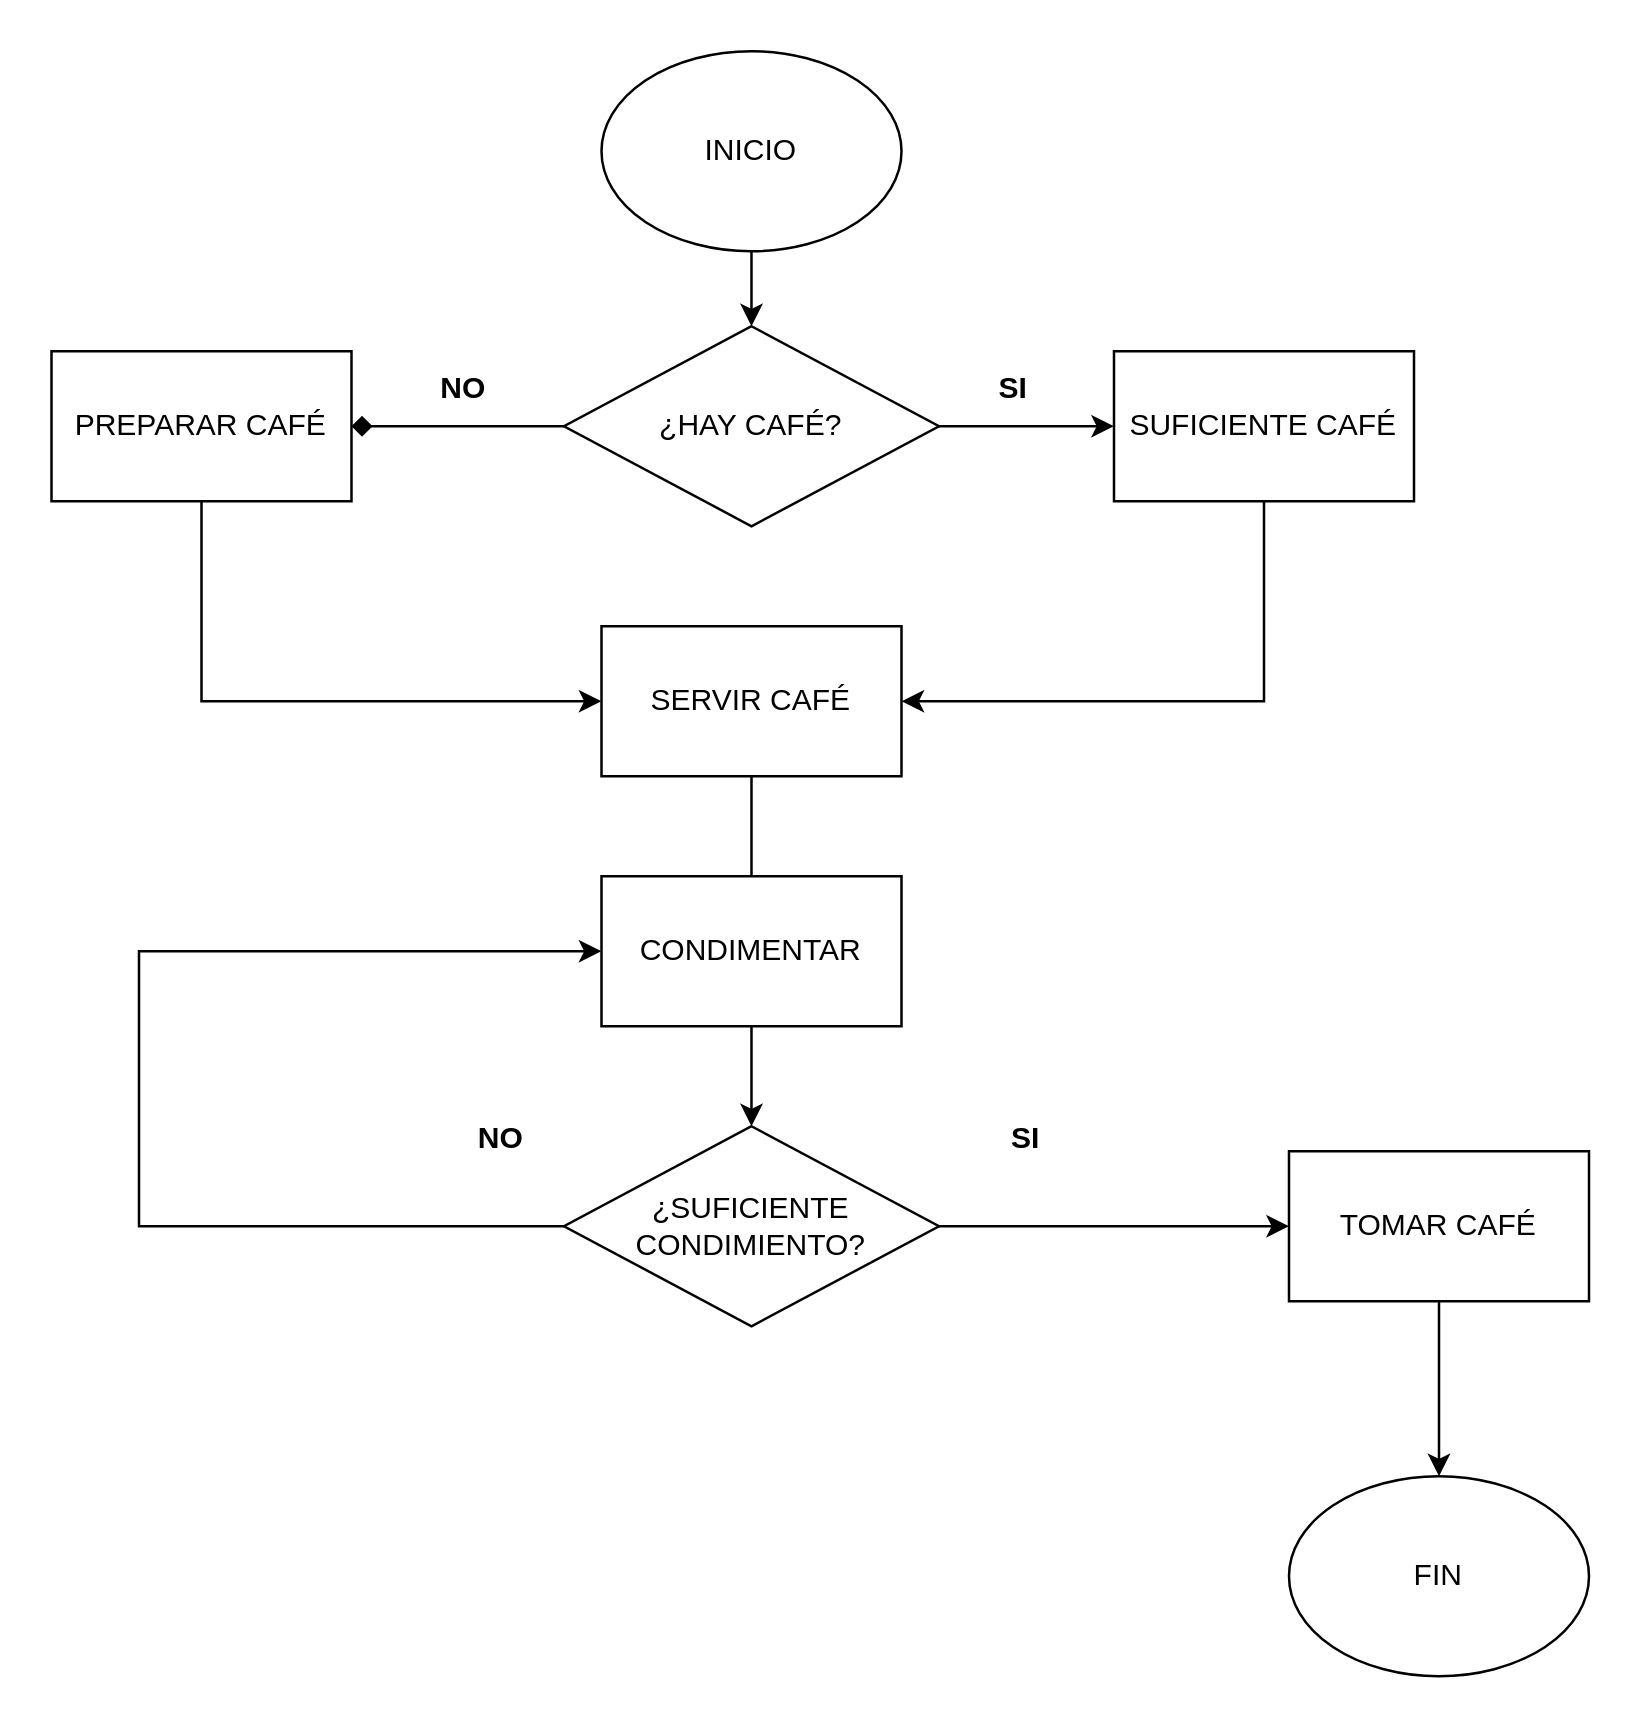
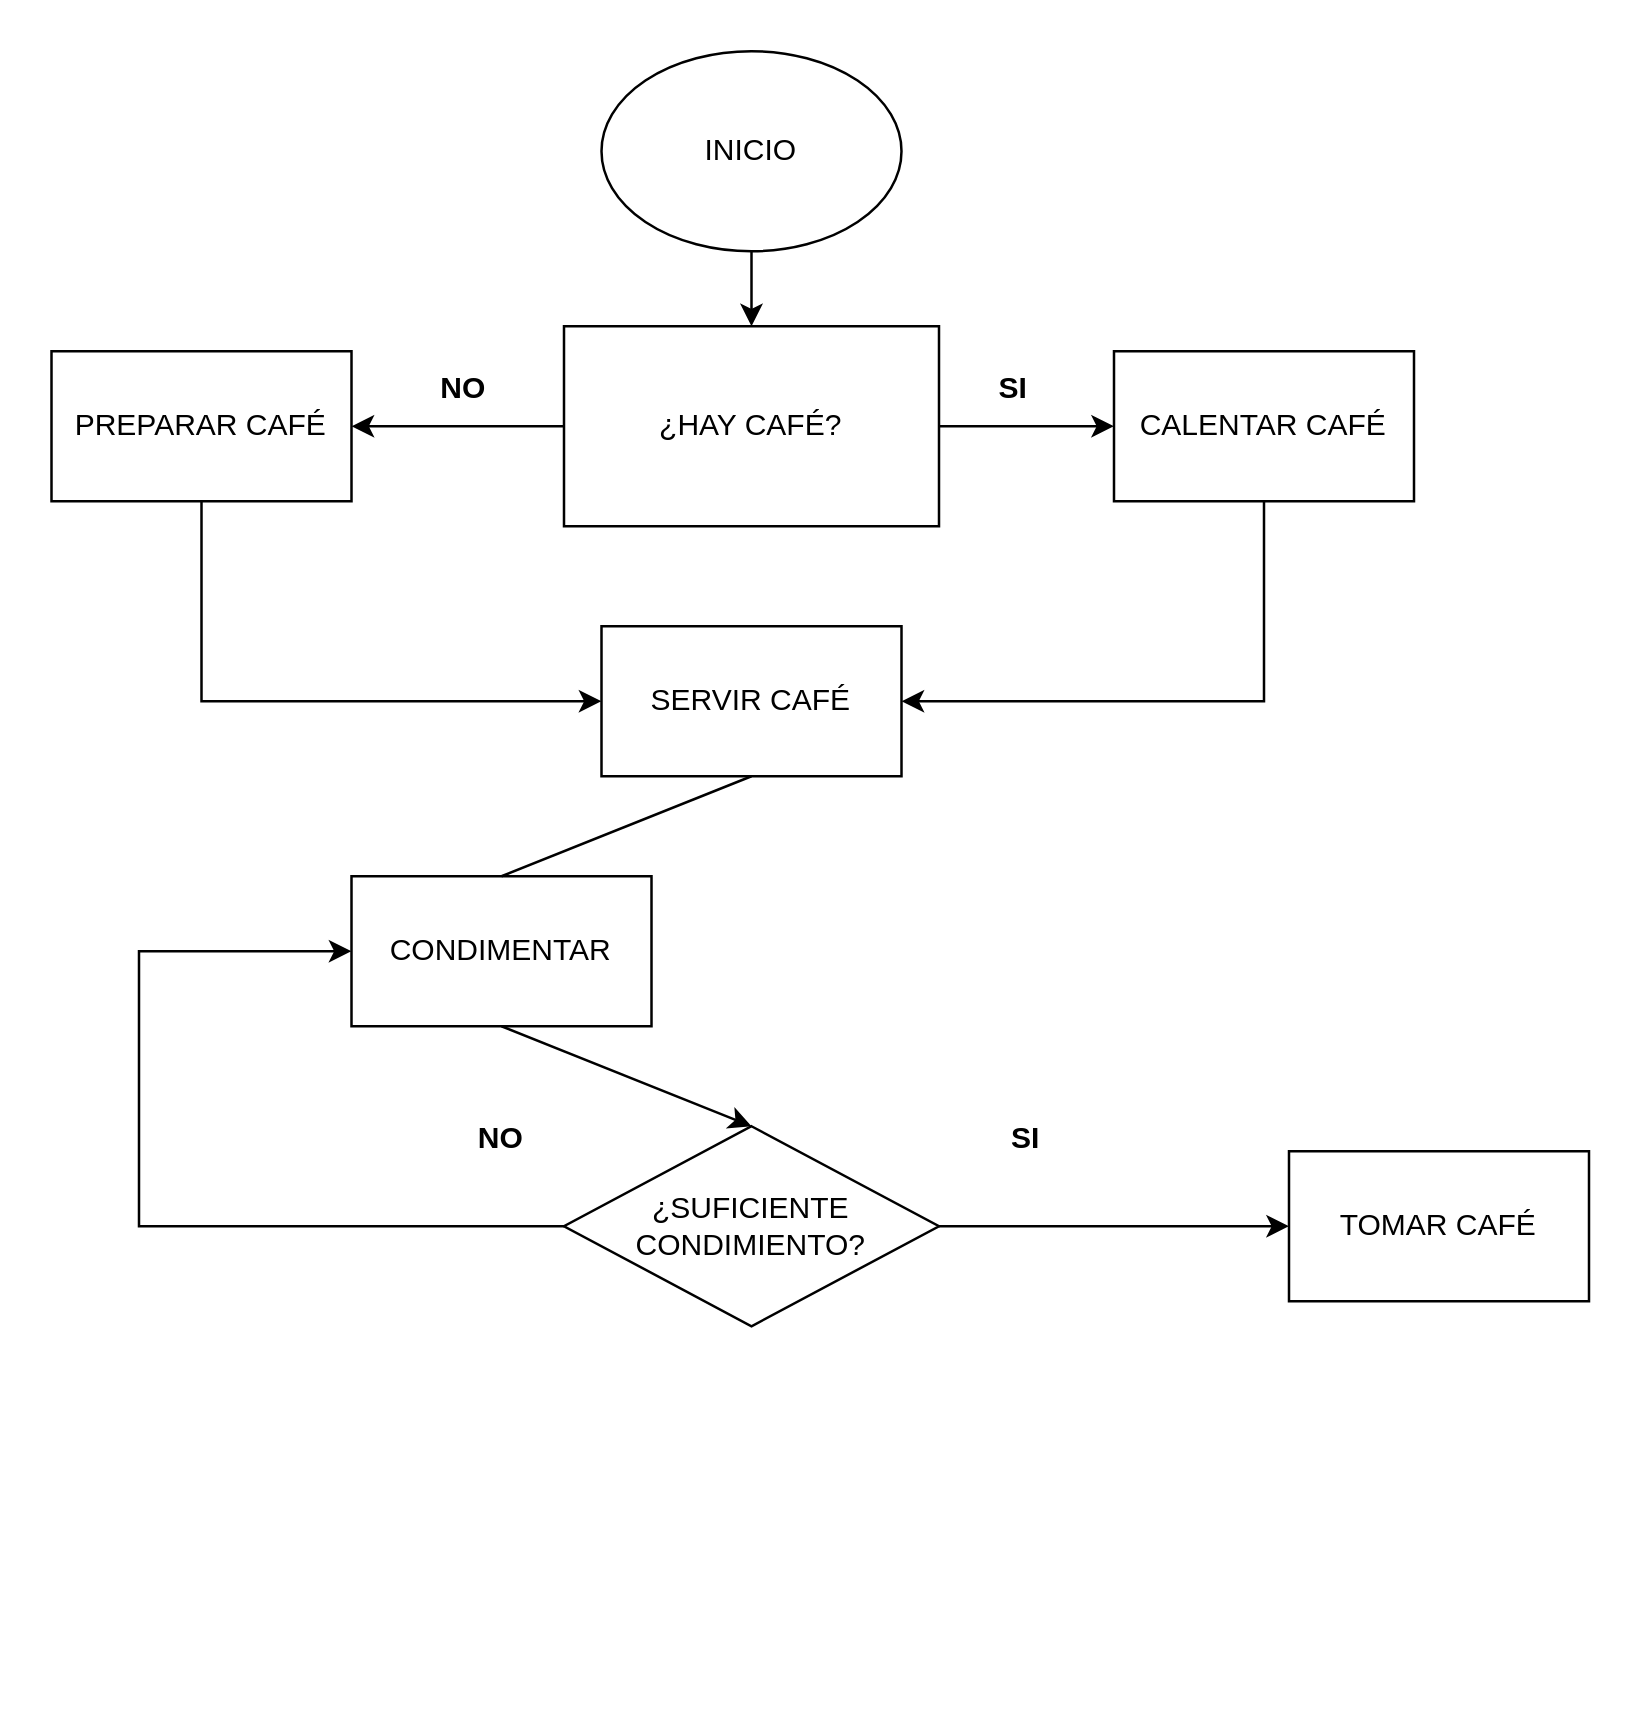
(372, 426) -> (370, 426)
(751, 426) -> (751, 426)
(1264, 426) -> (1264, 426)
(751, 951) -> (501, 951)
(1439, 1380) -> none
(1439, 1576) -> none
